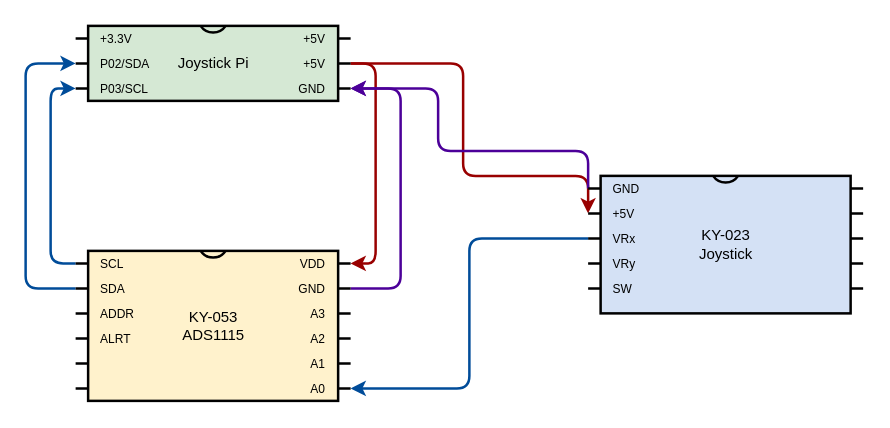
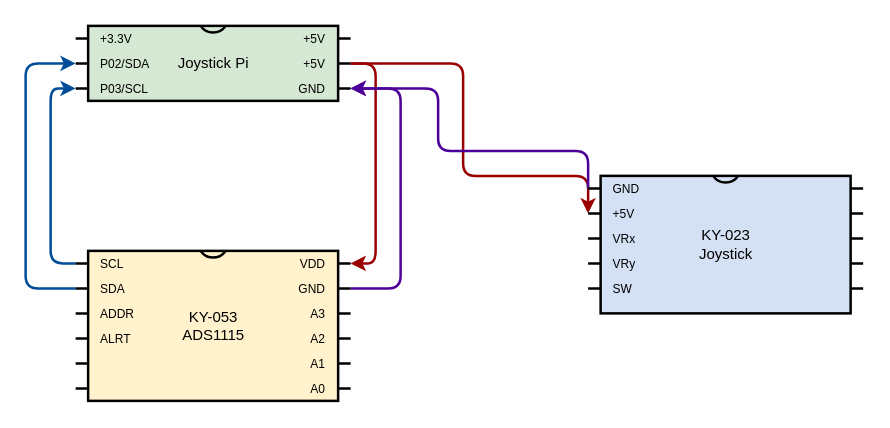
(469, 308) -> none
